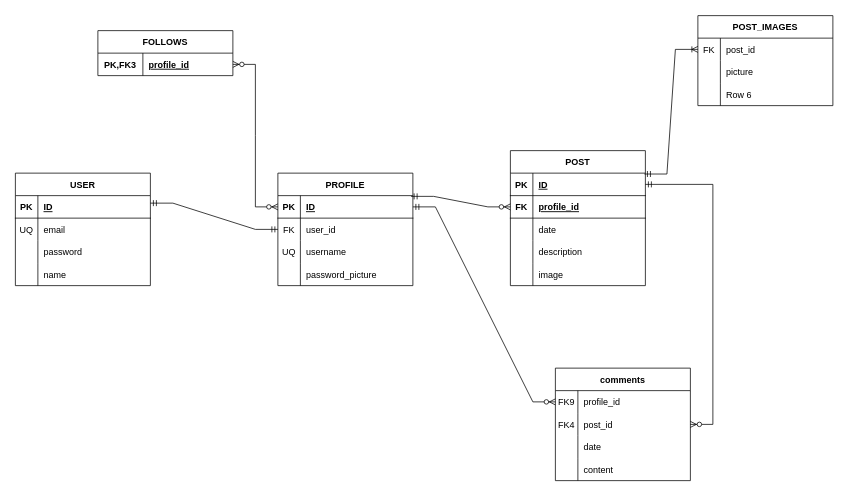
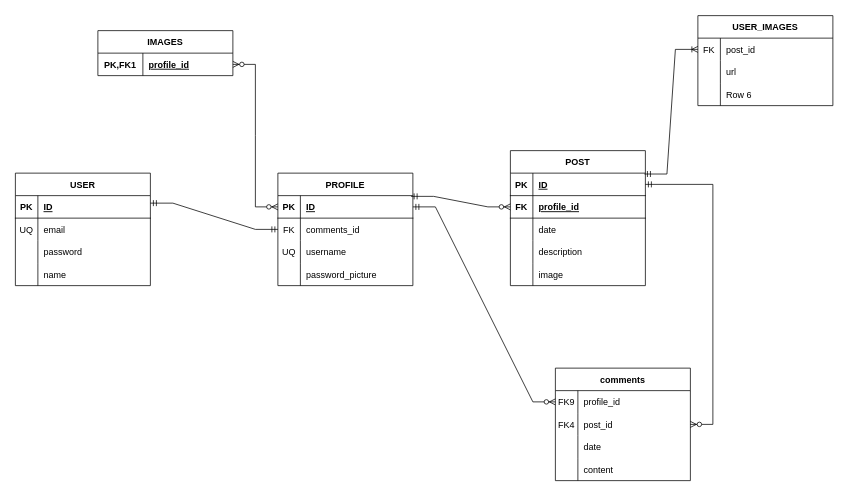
(765, 27) -> (765, 27)
(165, 42) -> (165, 42)
(120, 65) -> (120, 65)
(742, 72) -> (732, 72)
(322, 230) -> (333, 230)
